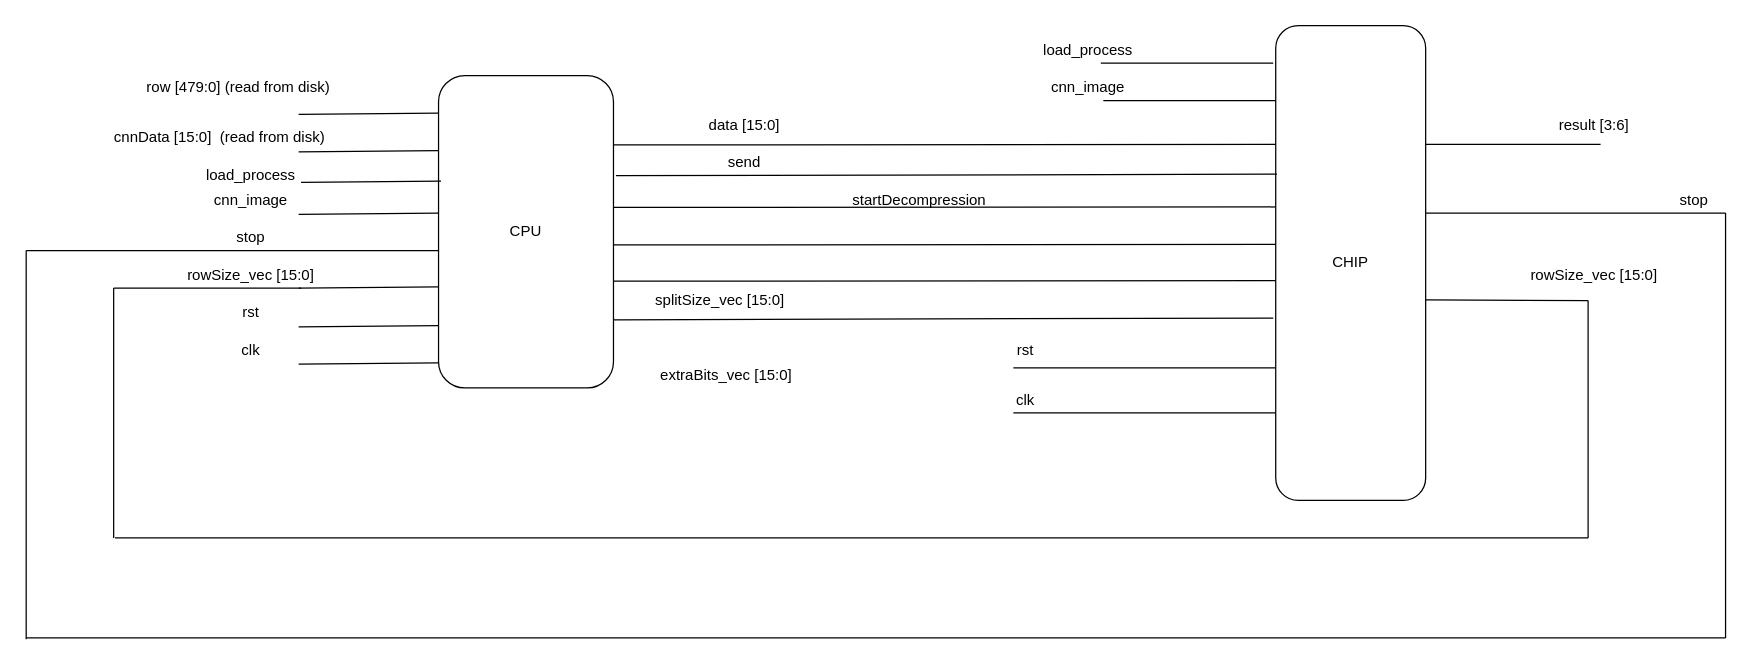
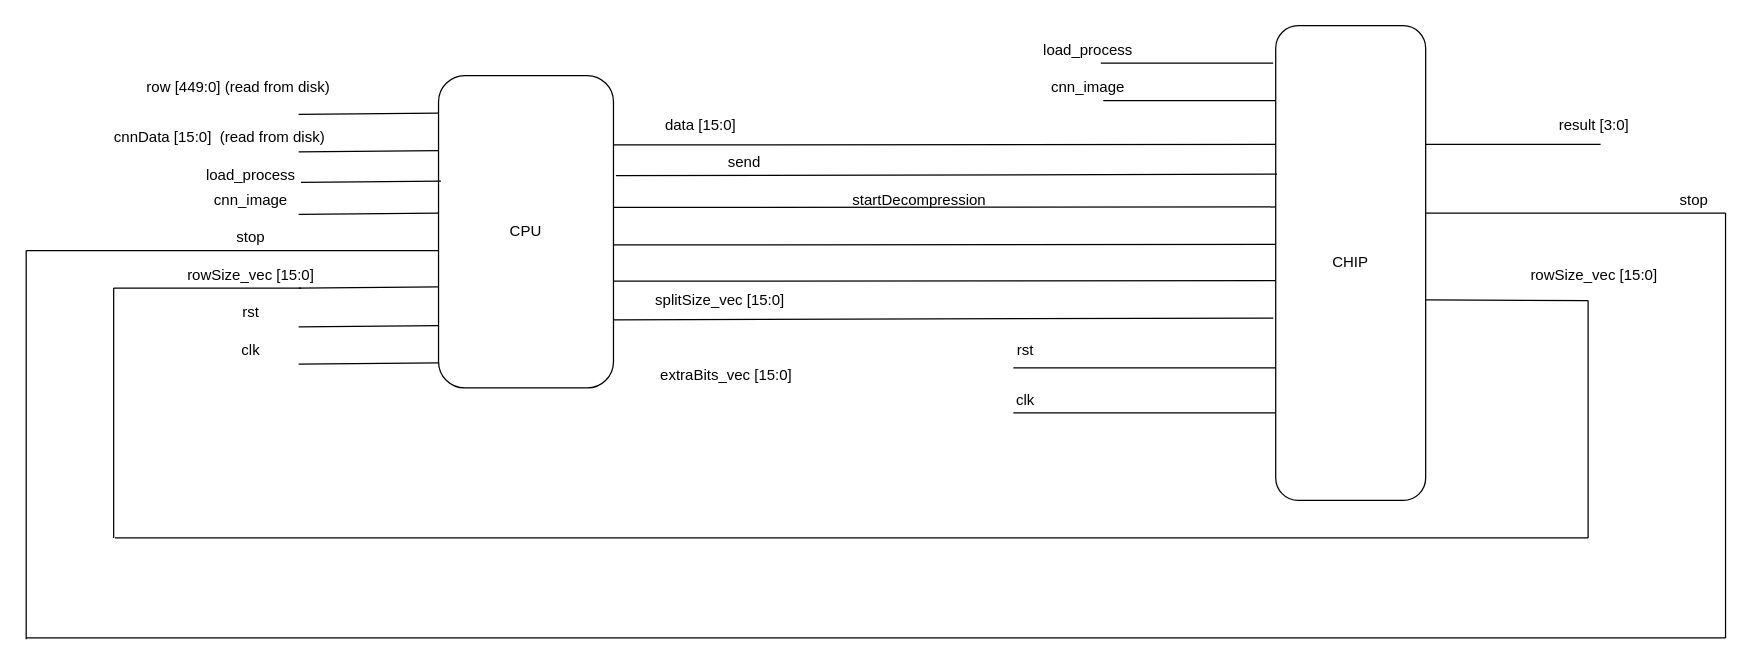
(238, 88) -> (238, 88)
(744, 126) -> (701, 126)
(1594, 126) -> (1594, 126)
